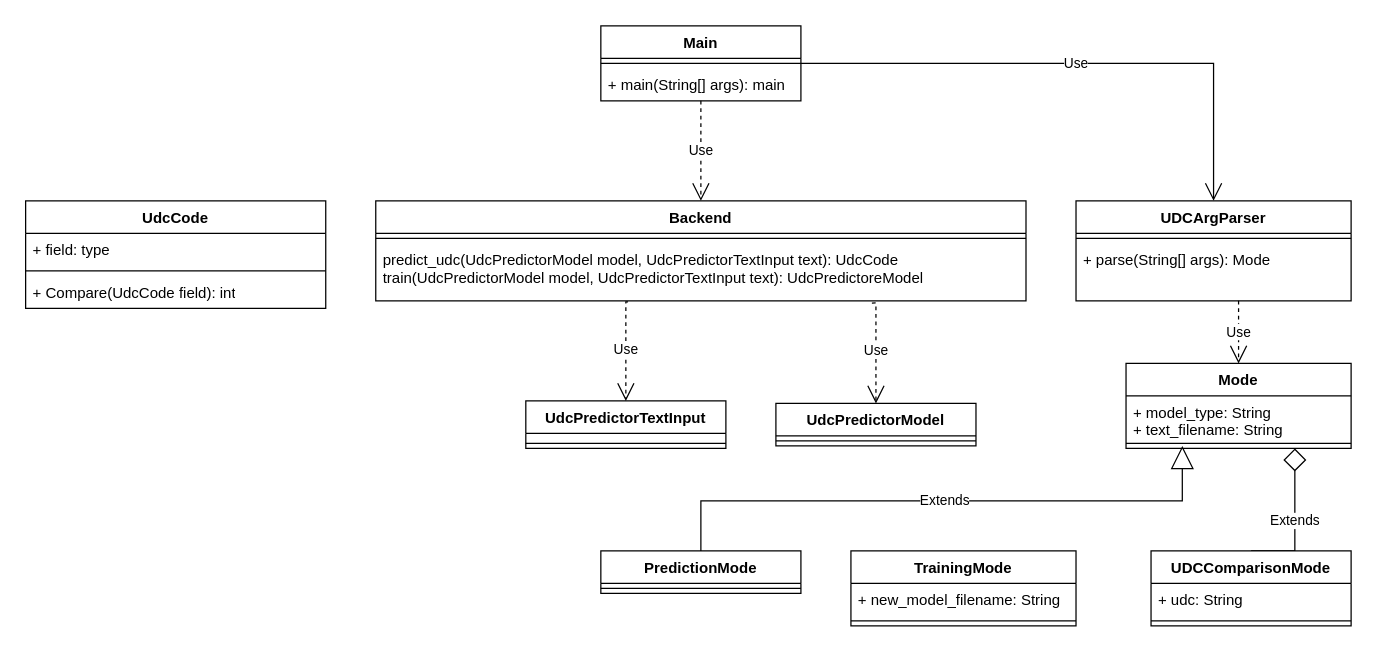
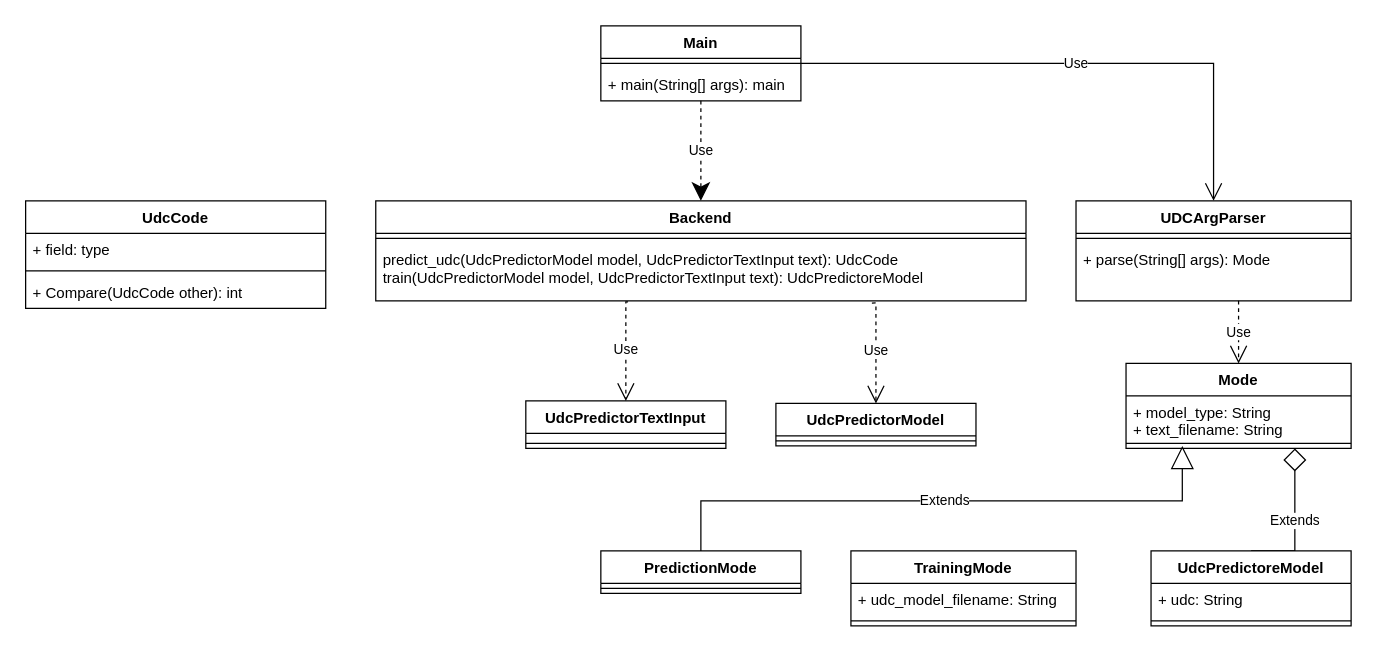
(701, 190) -> (701, 185)
(141, 293) -> (145, 293)
(1251, 568) -> (1251, 568)
(962, 601) -> (962, 601)
